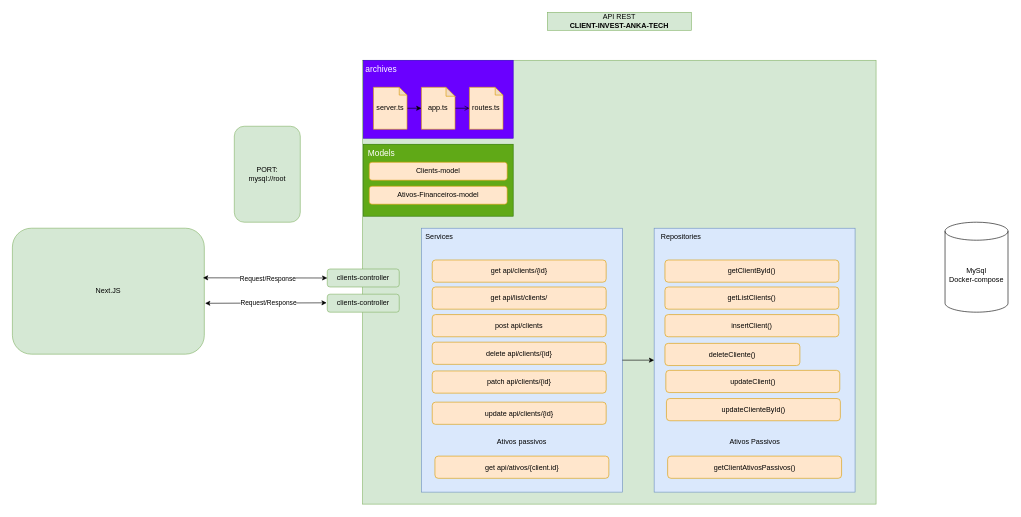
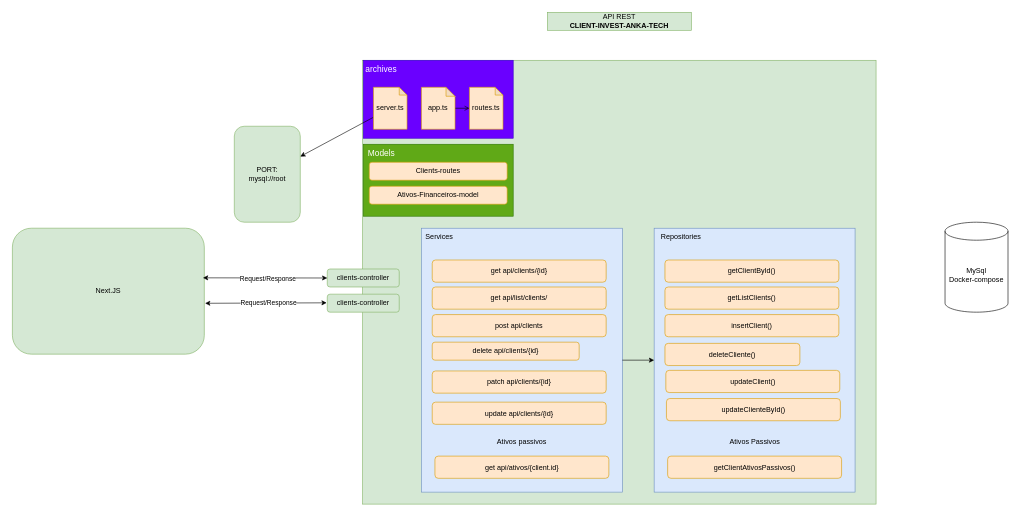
(416, 108) -> (337, 137)
(438, 171) -> (438, 171)
(519, 353) -> (506, 351)
